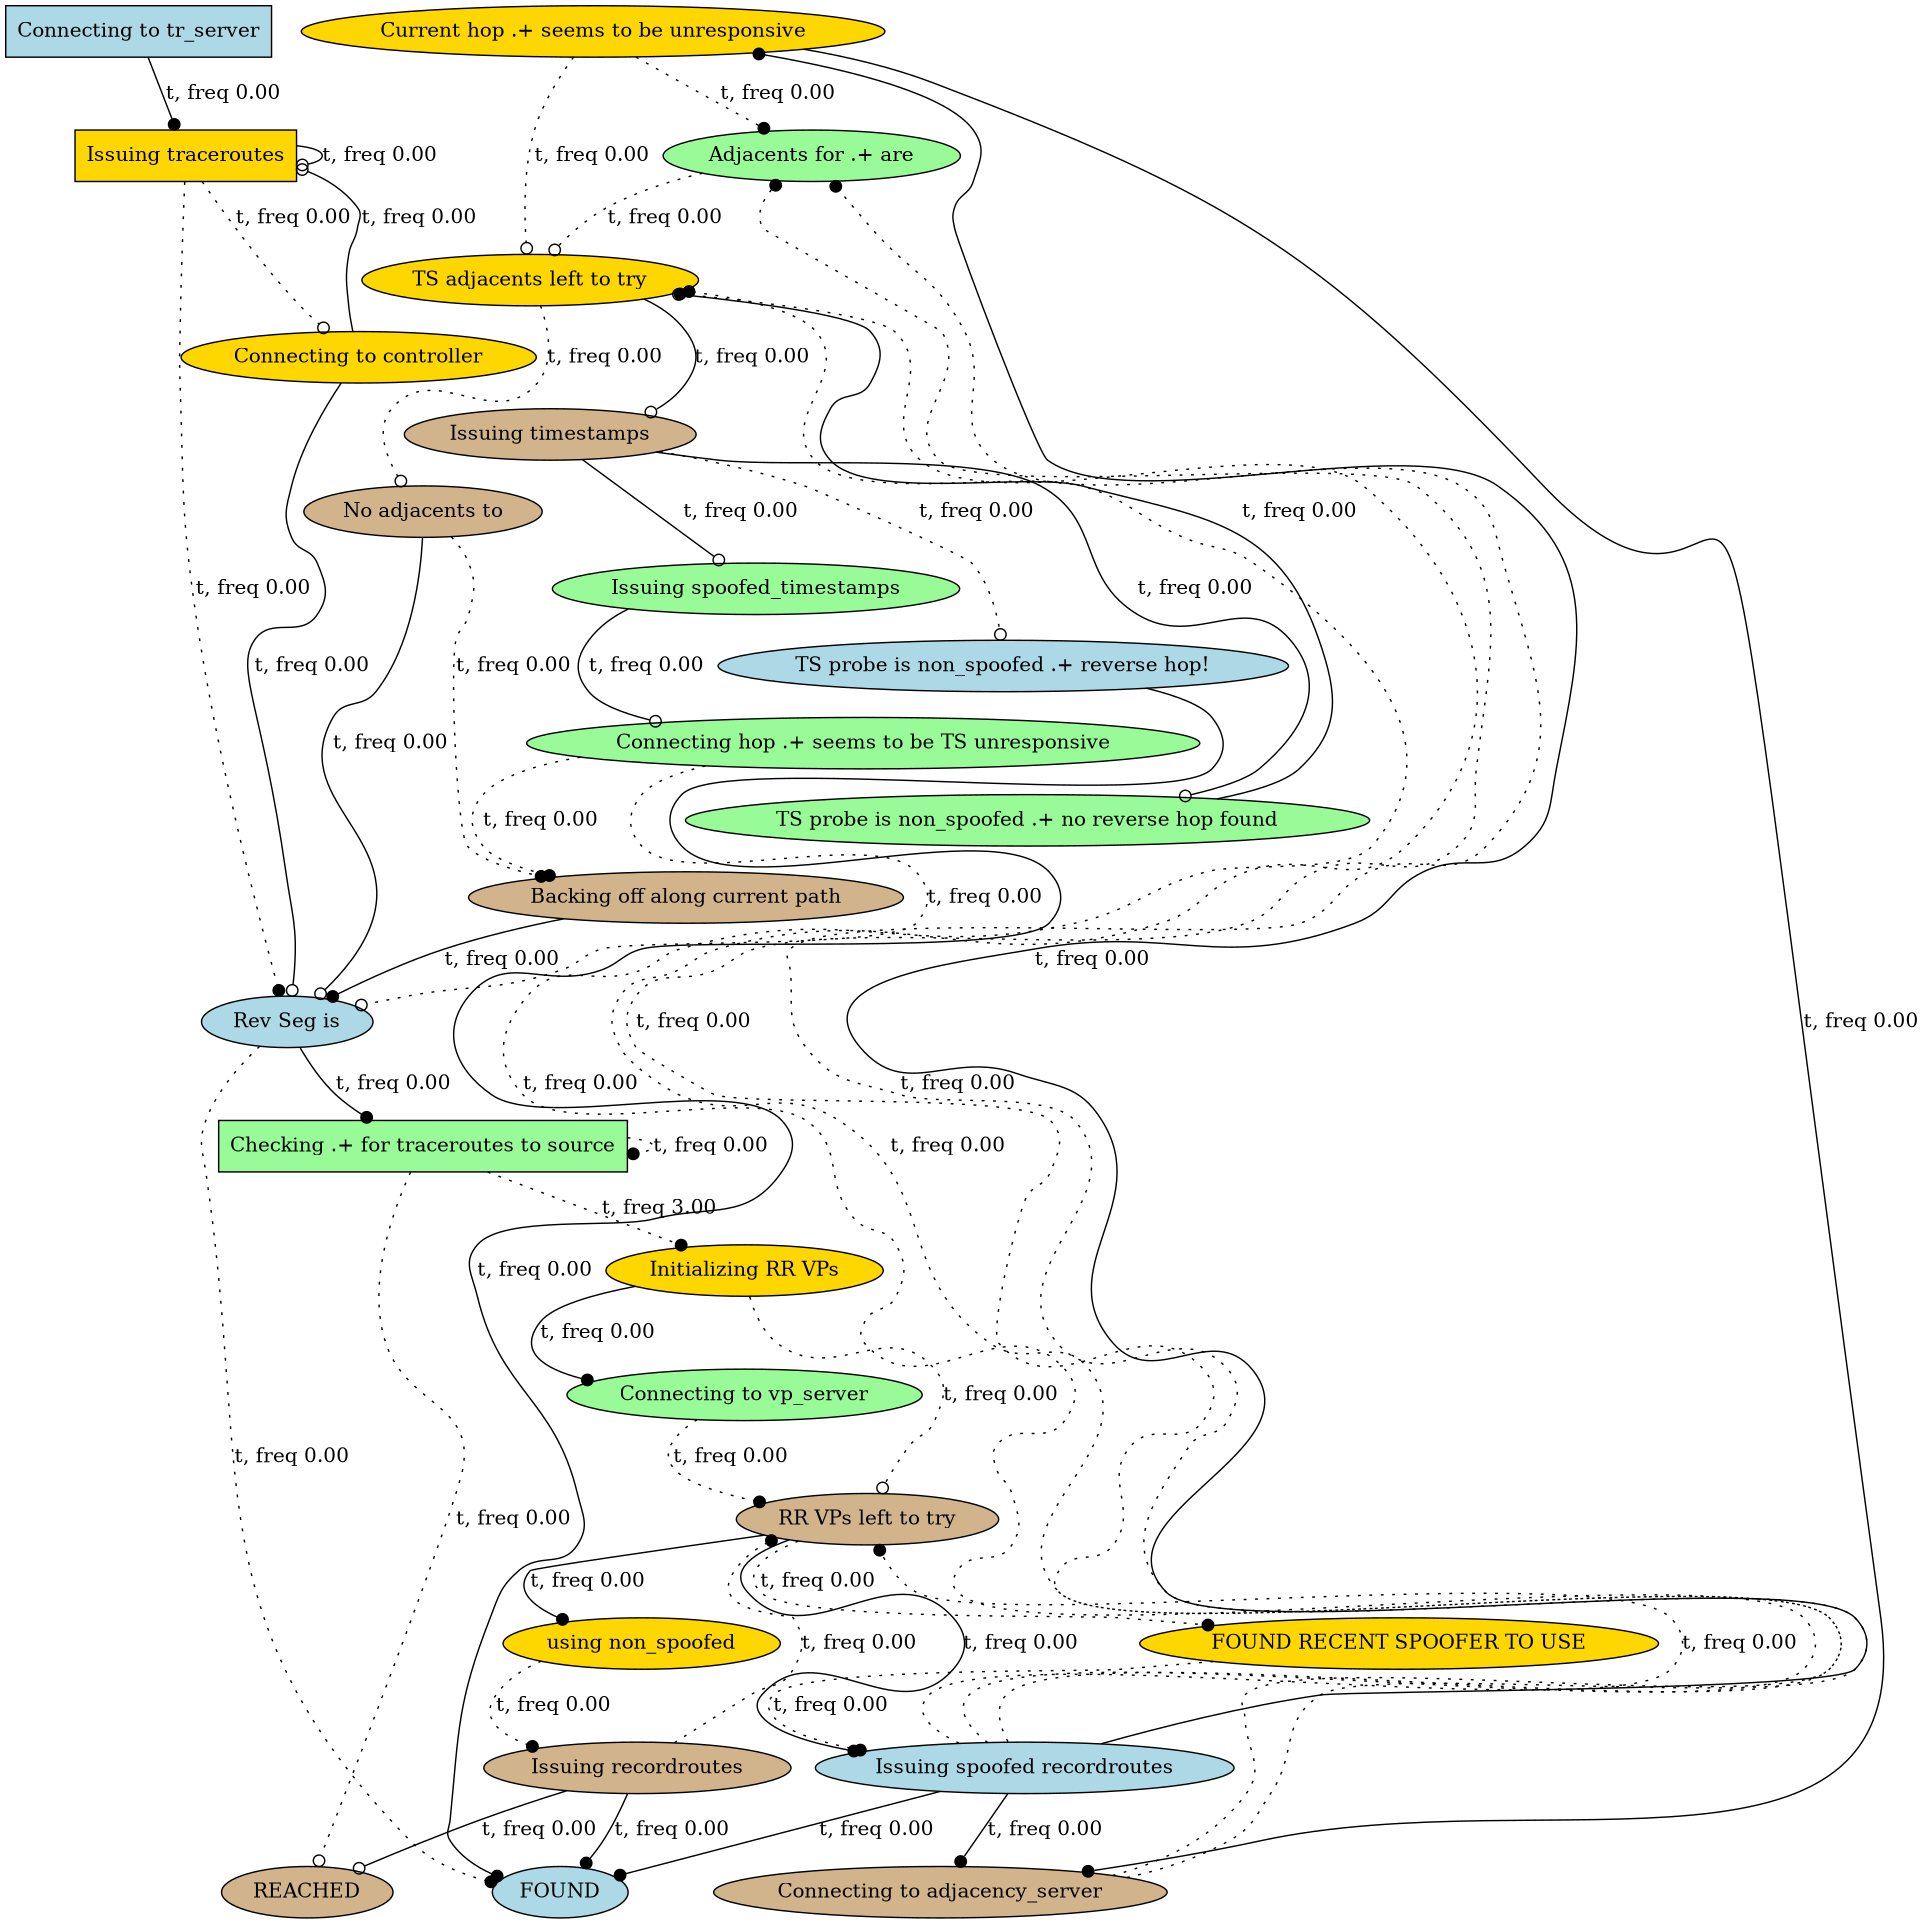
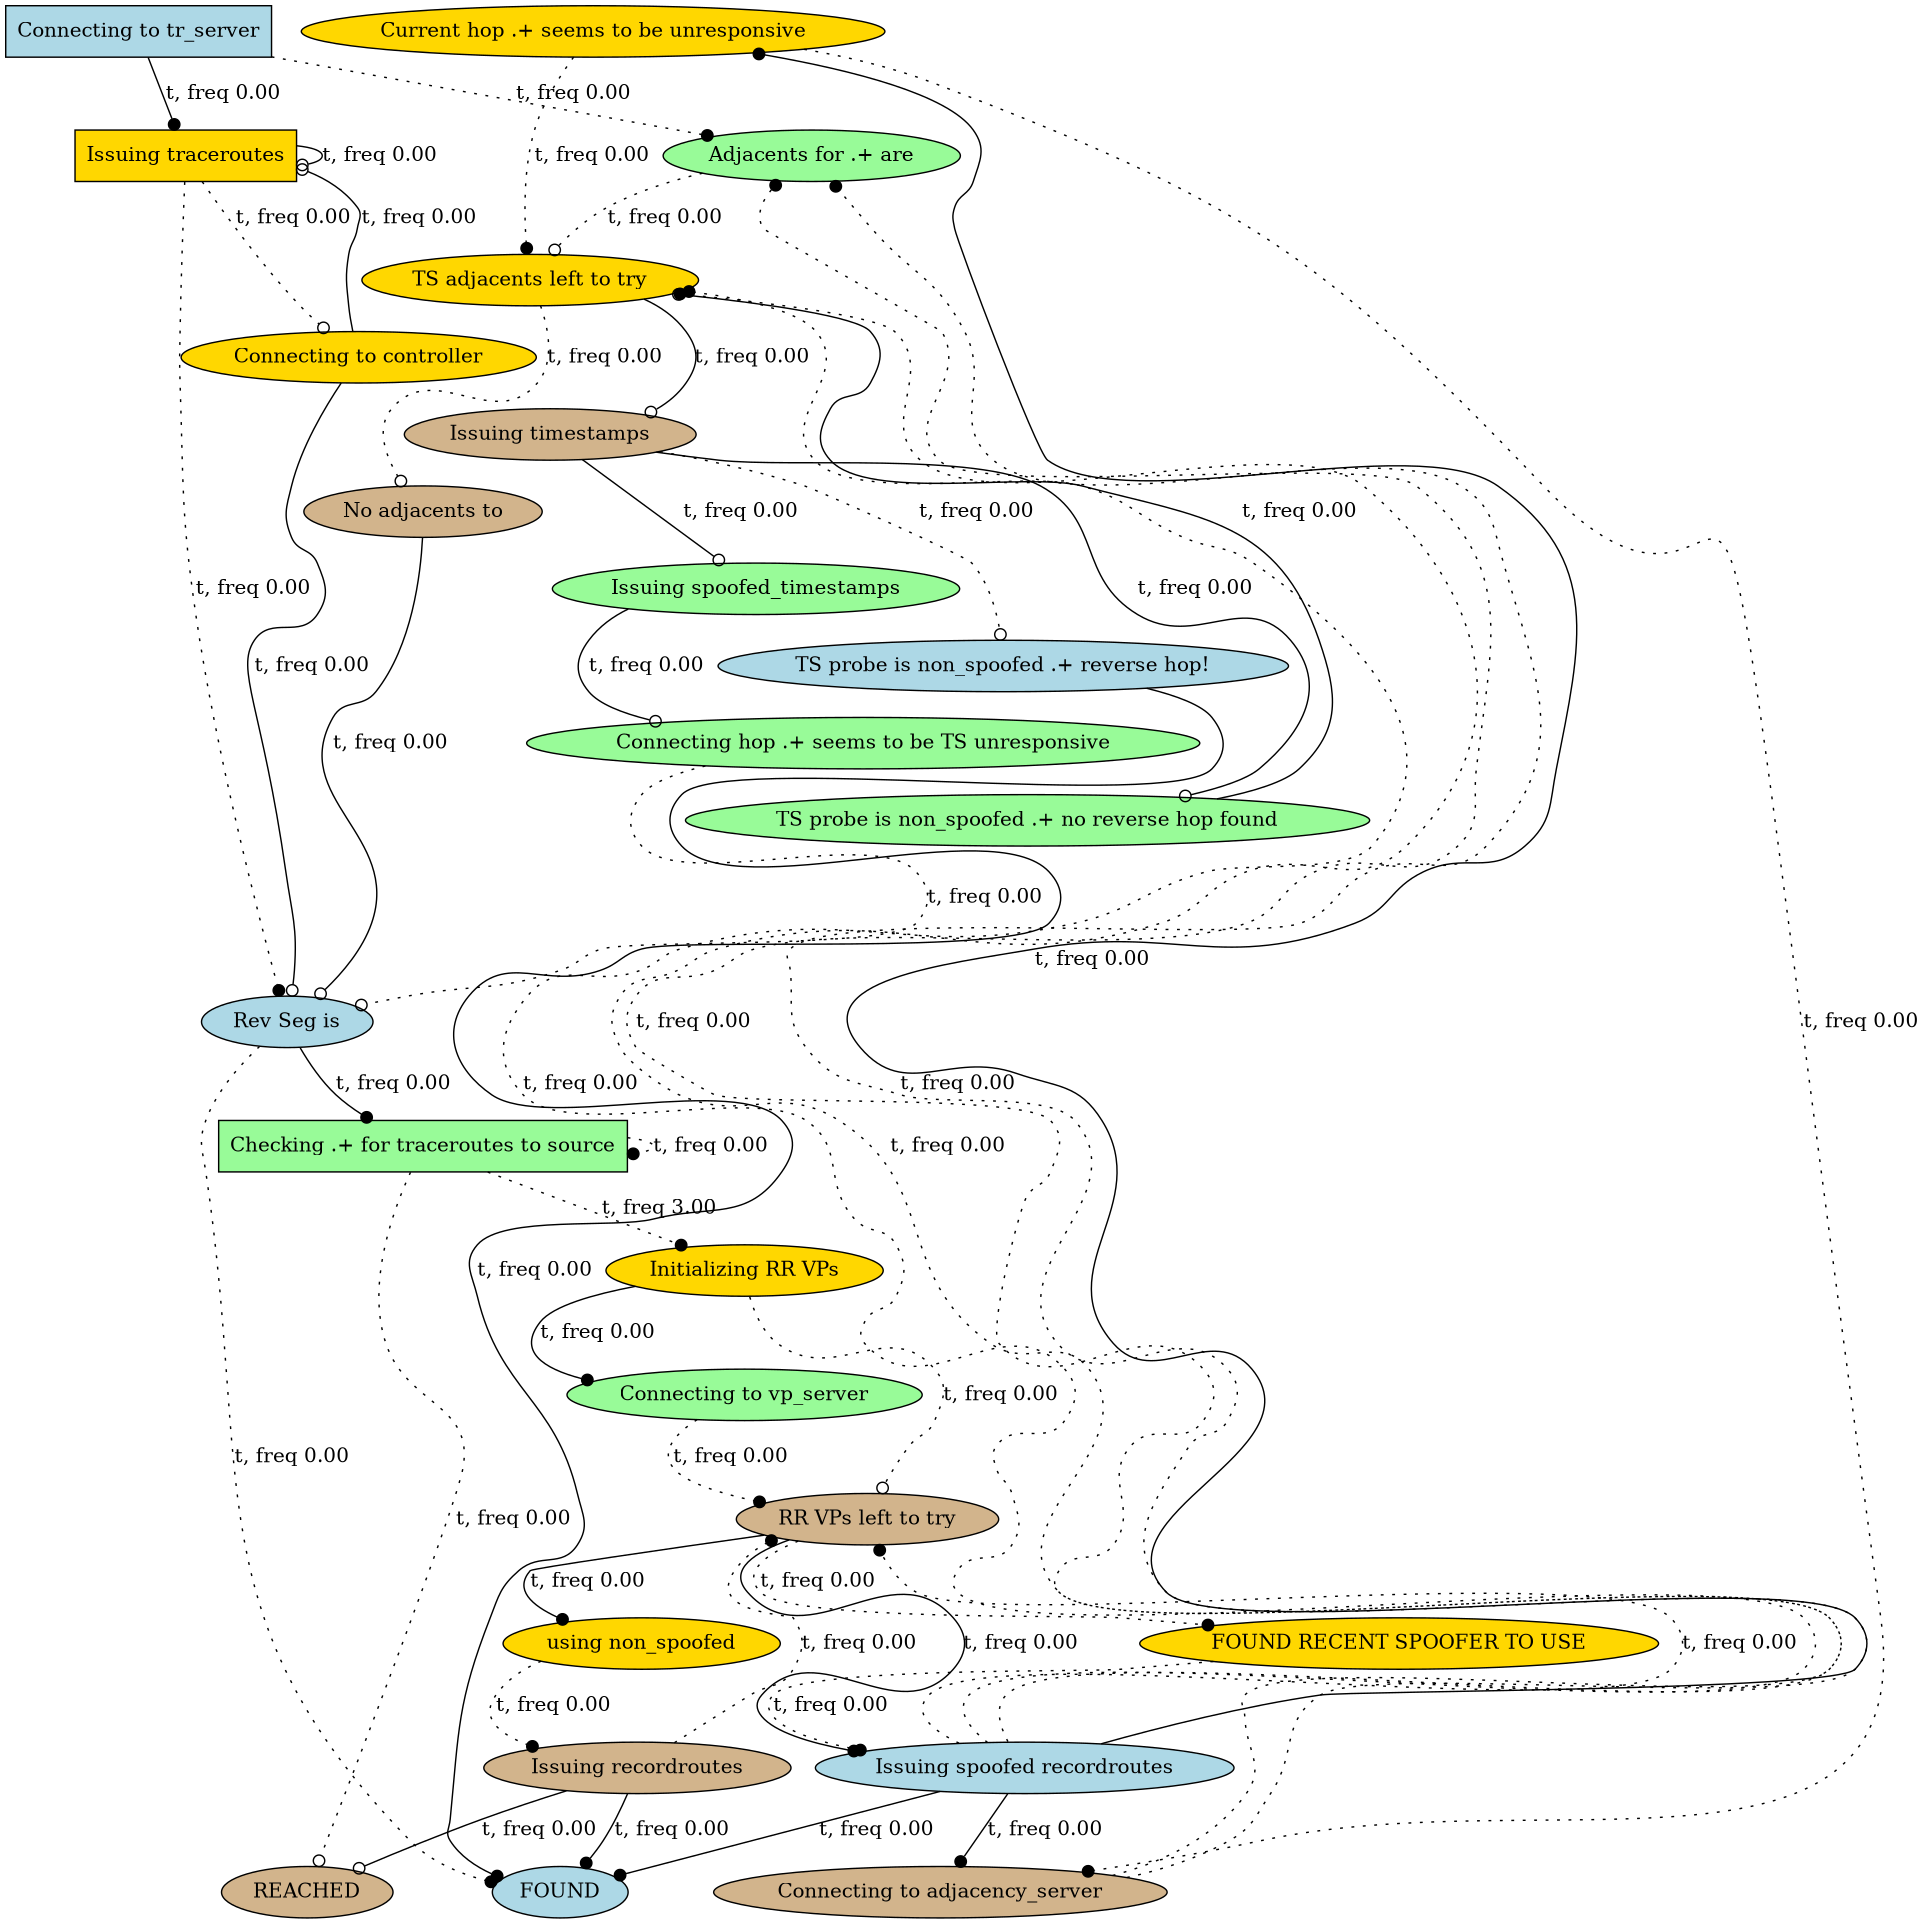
(697, 91) -> (486, 96)
(531, 145) -> (531, 145)
(686, 898) -> none
(1799, 1002) -> (1799, 1002)
